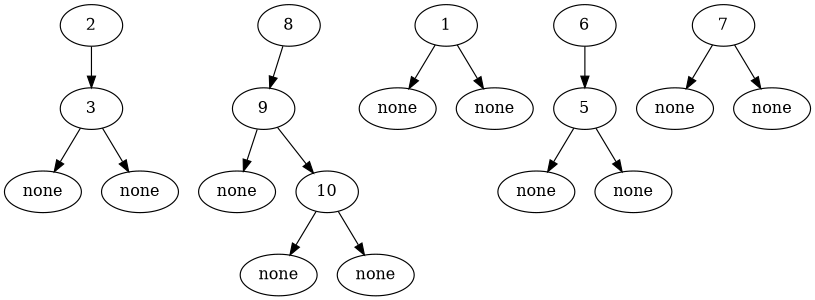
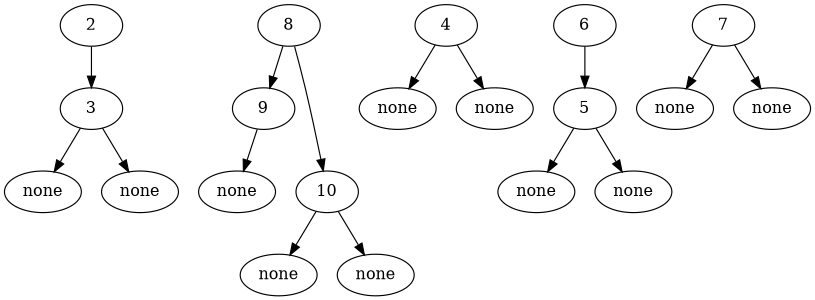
(446, 25) -> (446, 25)
(292, 146) -> (309, 103)
